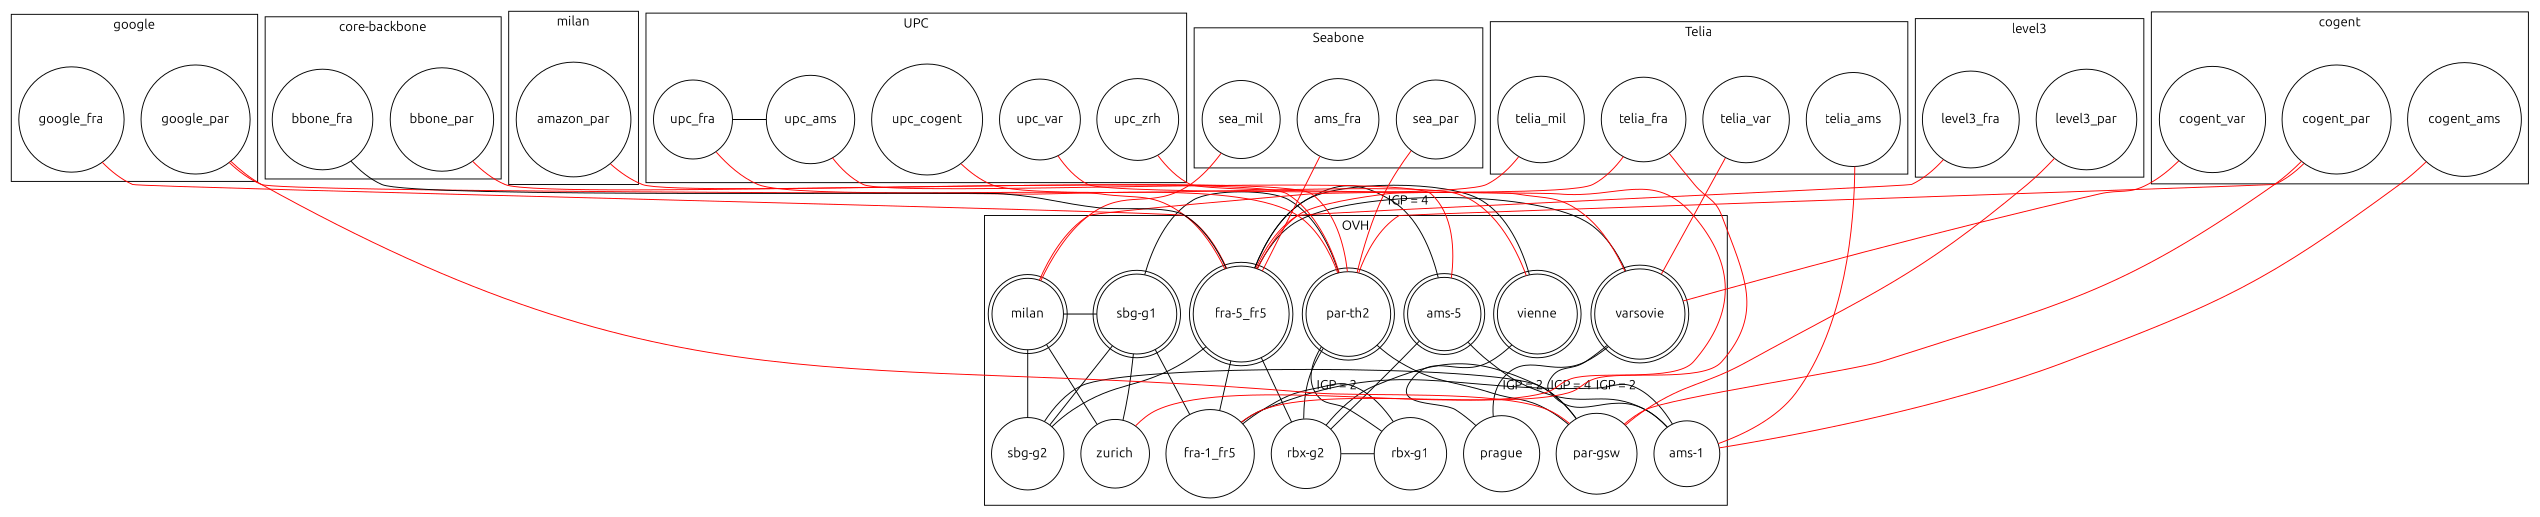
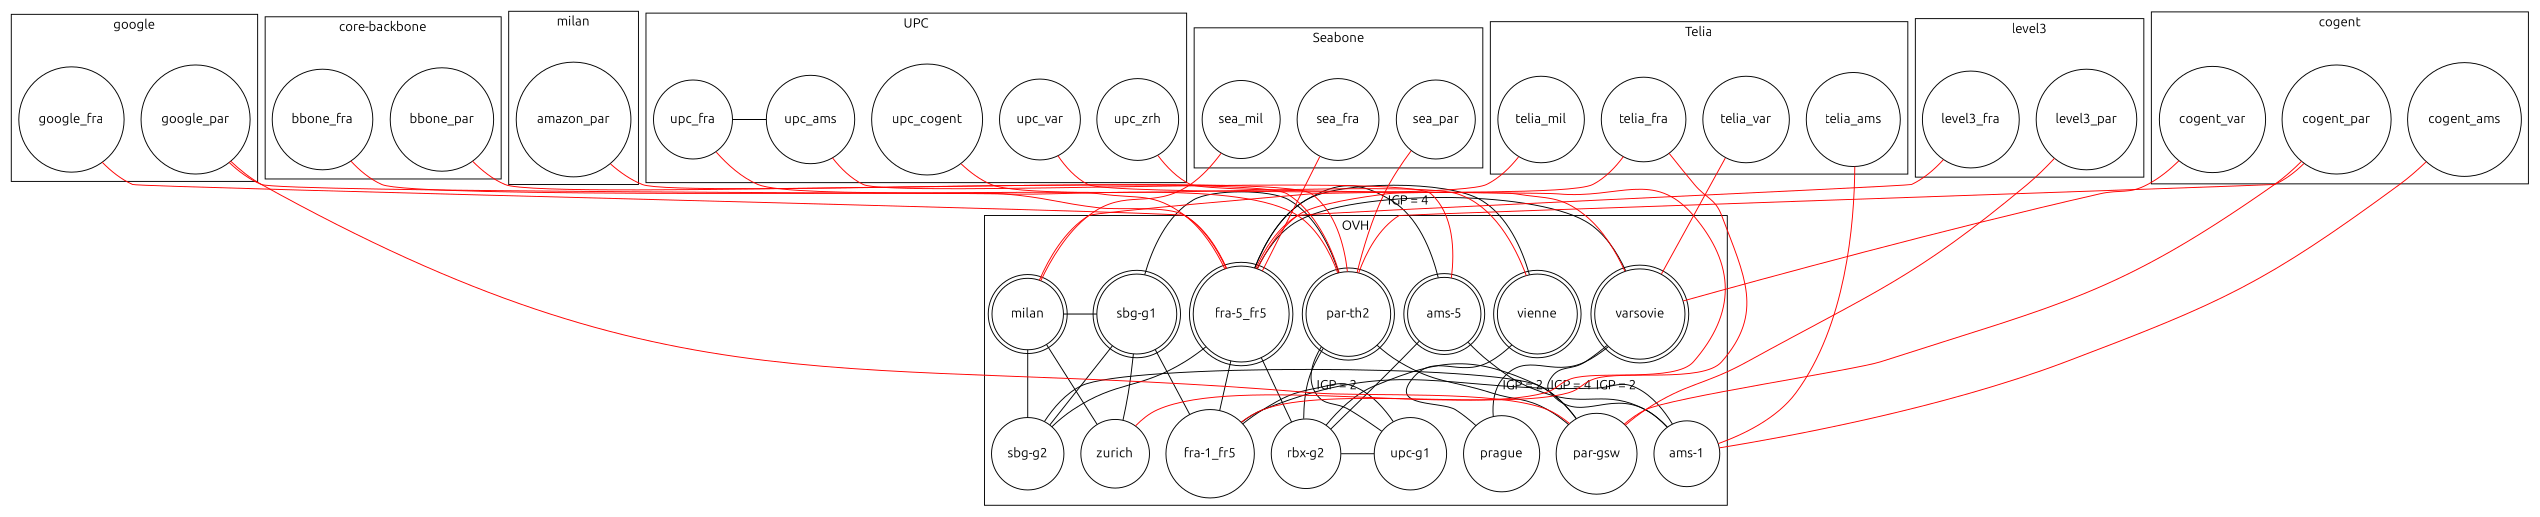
(1338, 119) -> (1338, 119)
(799, 193) -> (799, 193)
(1410, 454) -> (1410, 454)
